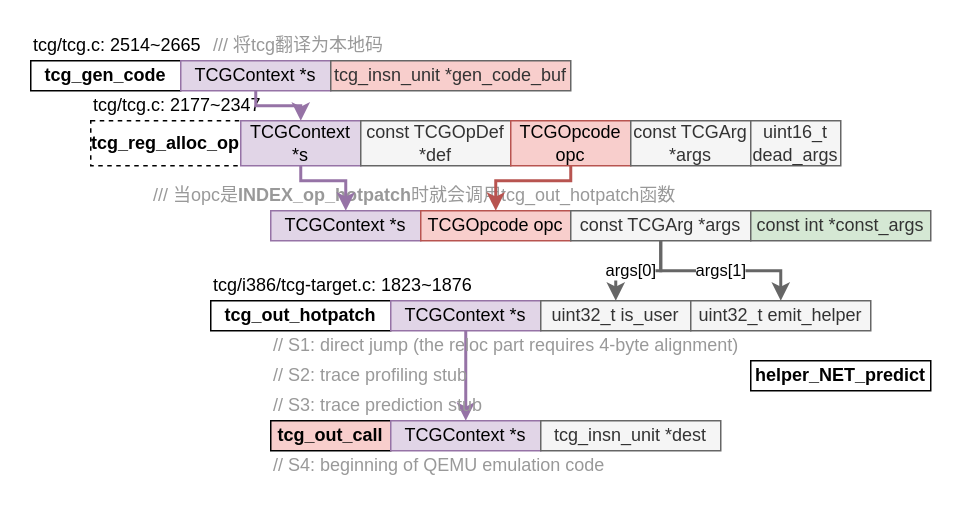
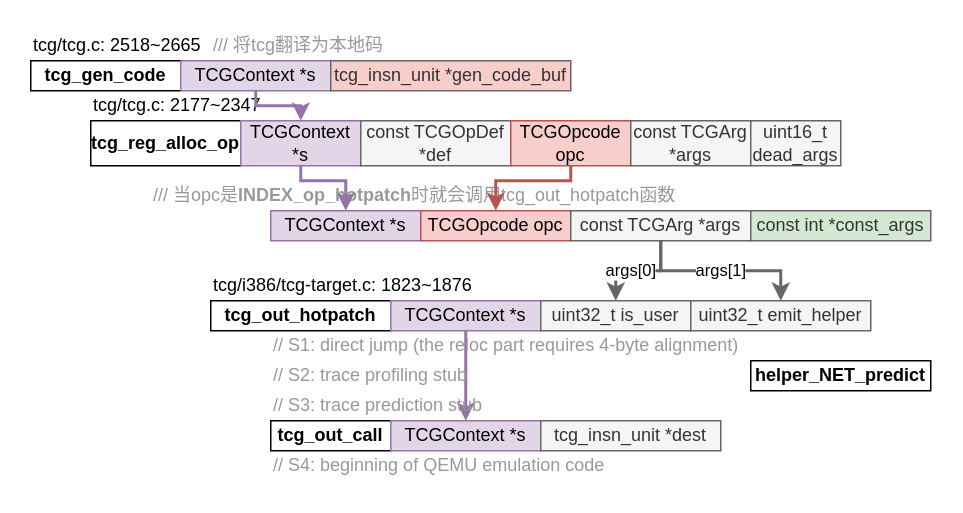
(128, 46) -> (128, 46)
(166, 143) -> (166, 143)
(331, 436) -> (331, 436)
